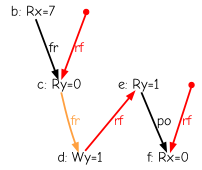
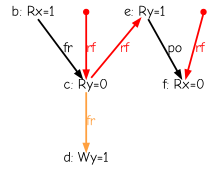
(34, 12) -> (34, 12)
(107, 124) -> (113, 51)
